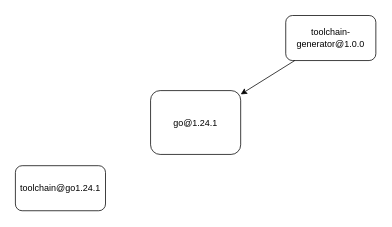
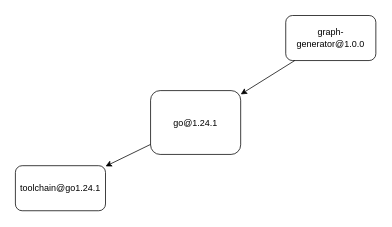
(330, 38) -> (330, 38)
none -> (130, 154)
